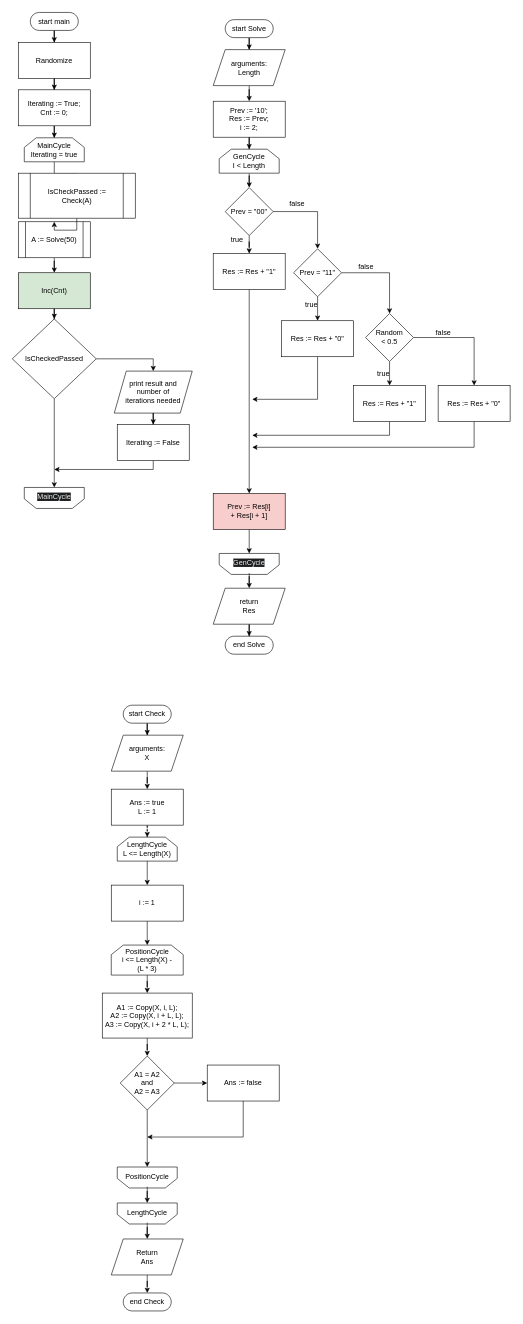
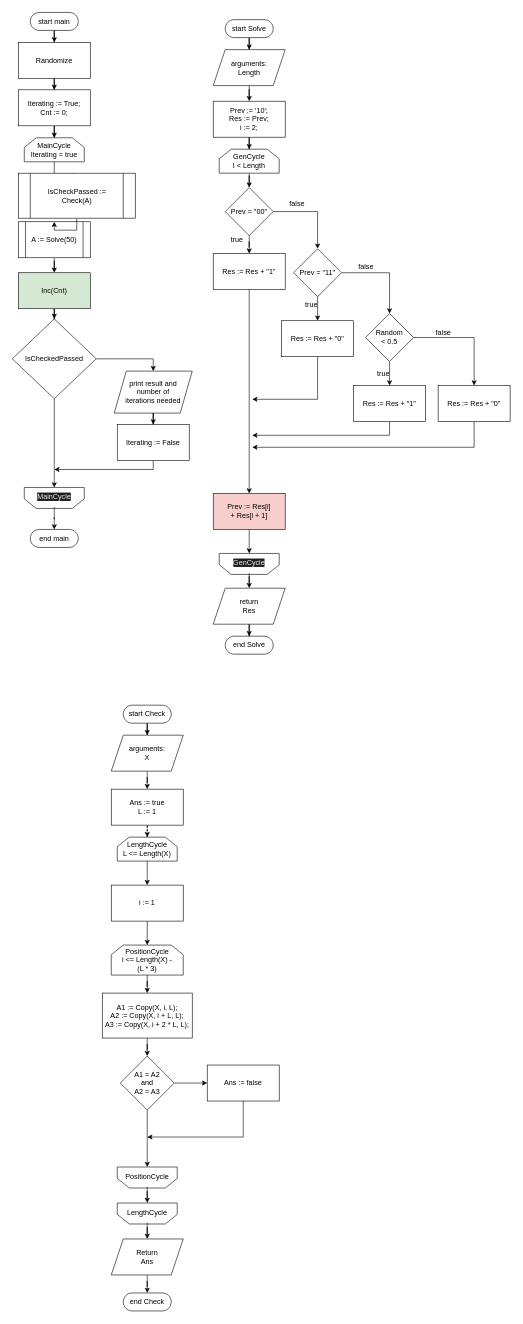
none -> (54, 519)
none -> (54, 539)
